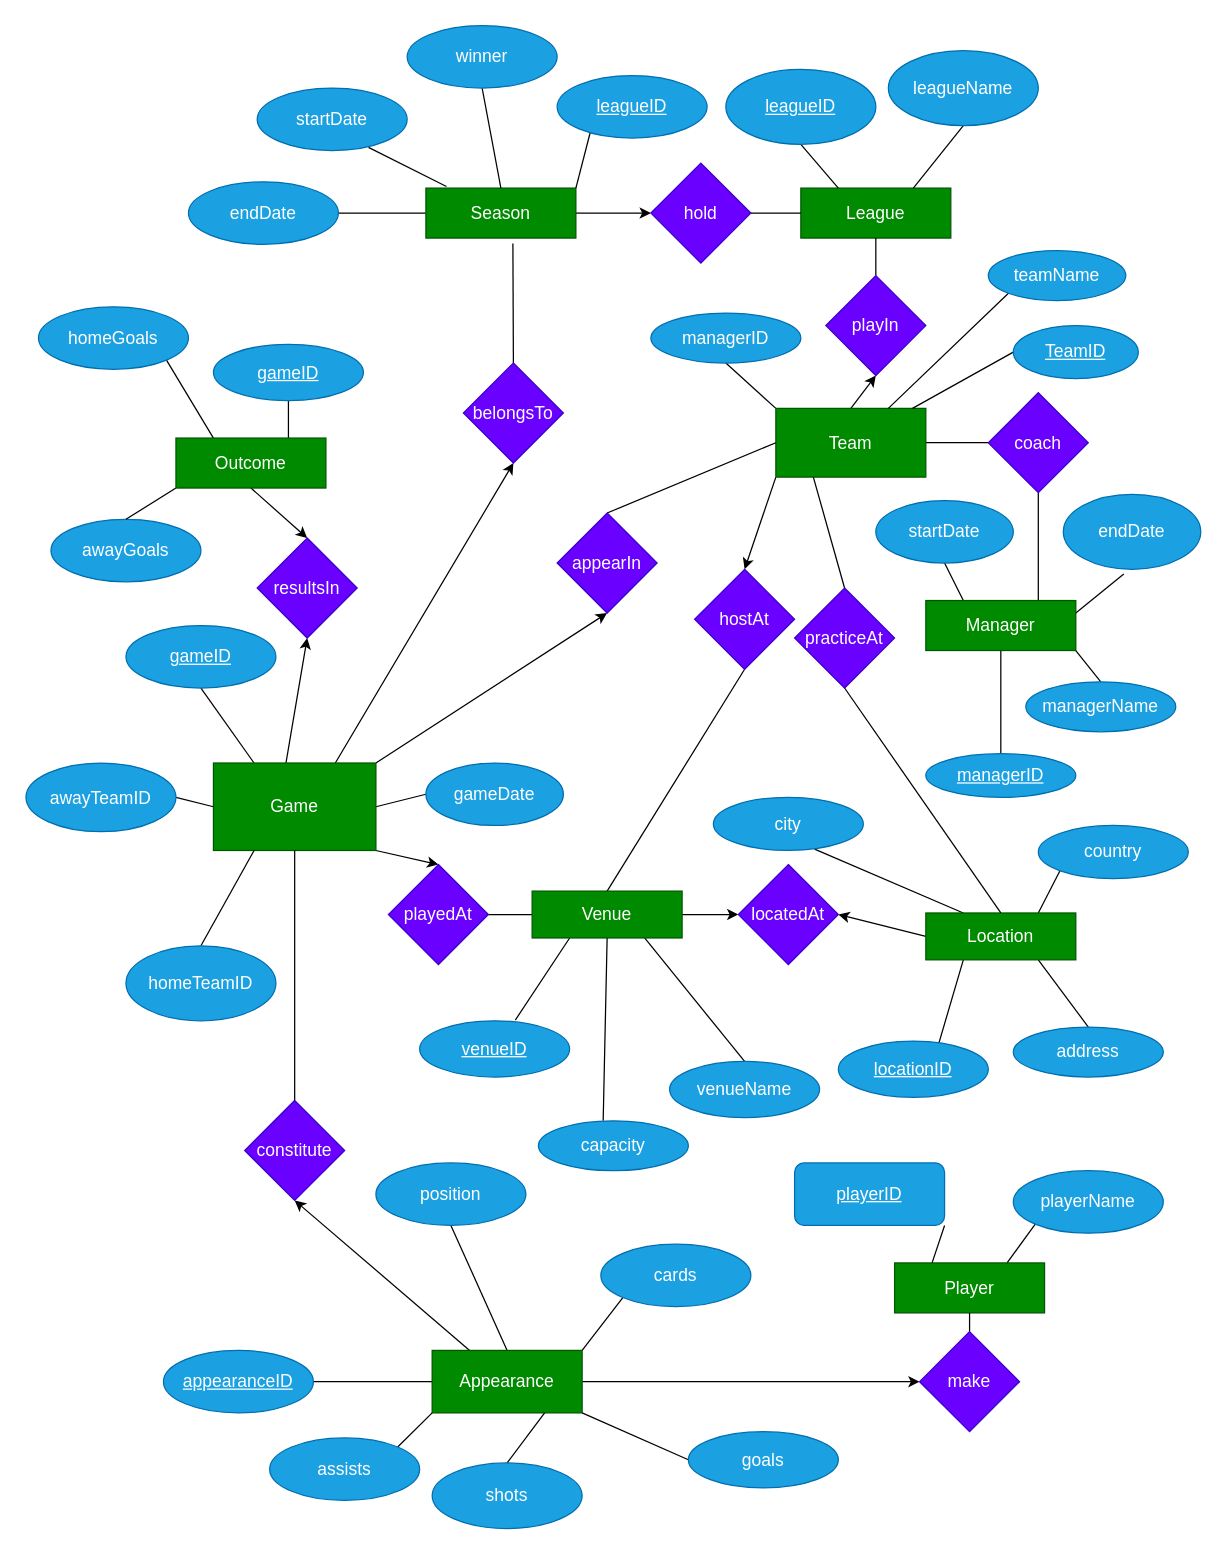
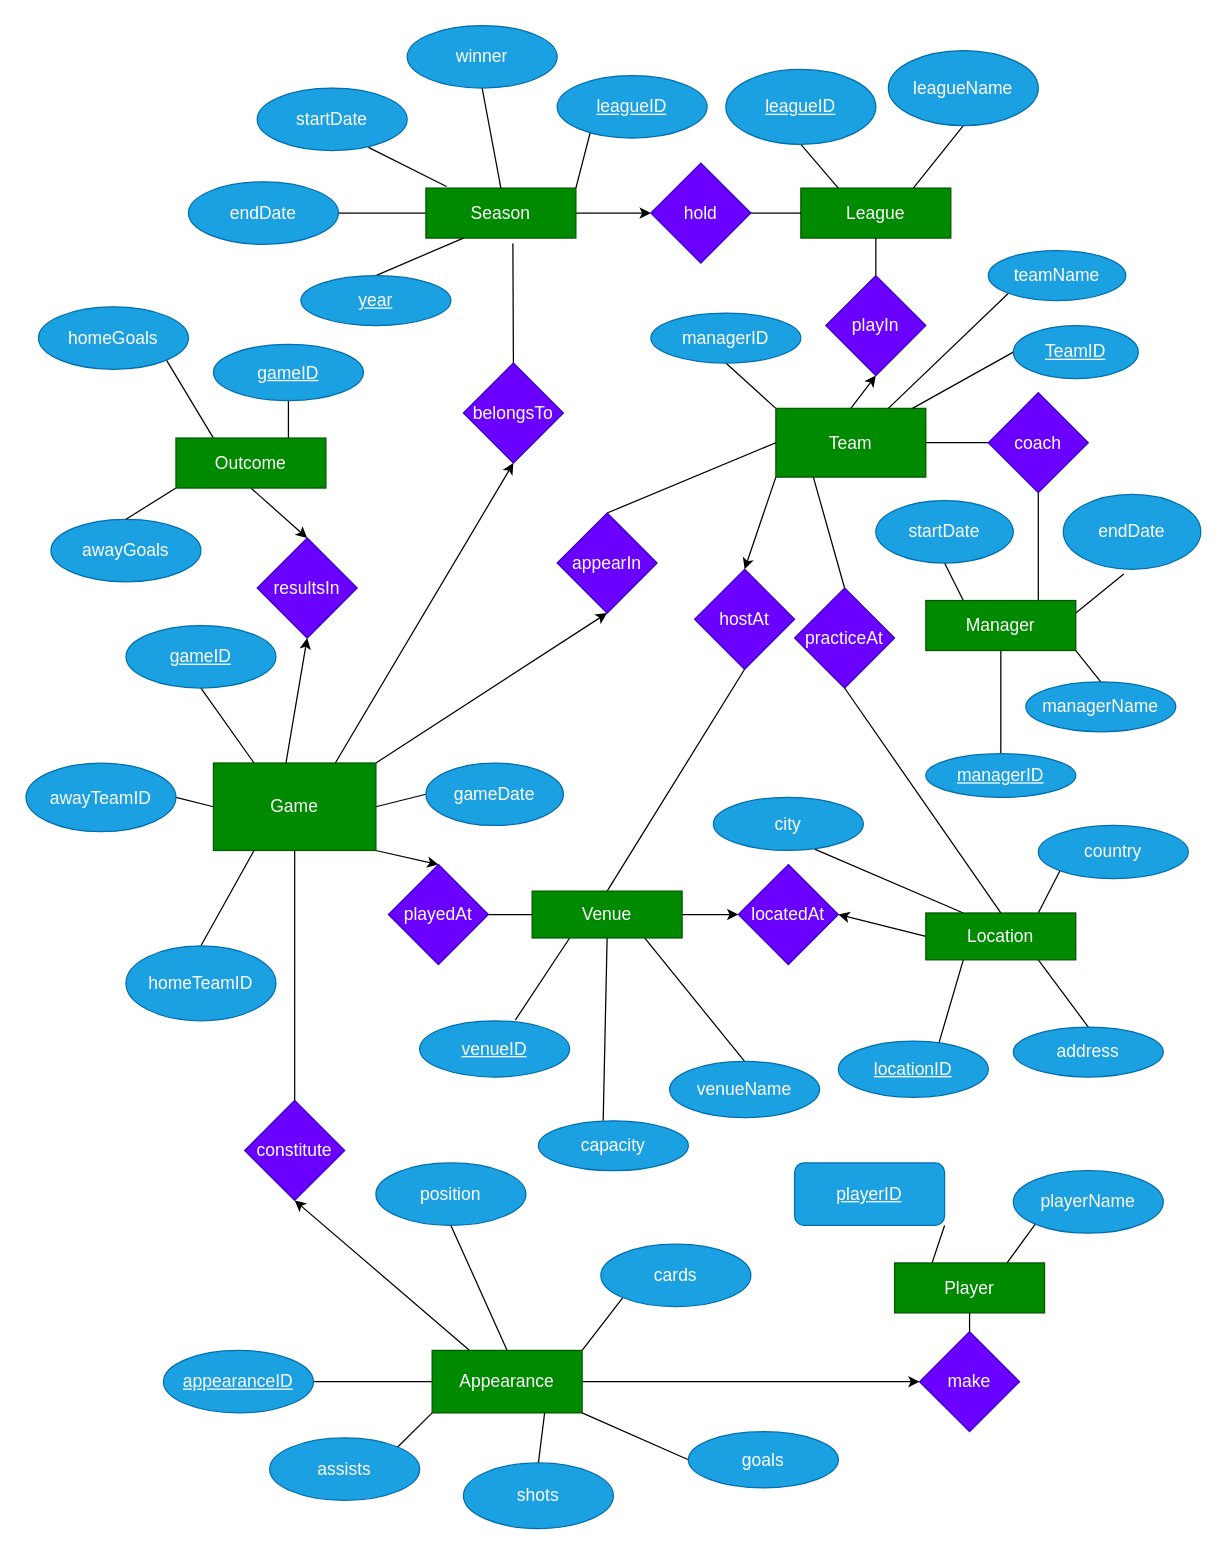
none -> (419, 257)
none -> (376, 301)
(507, 1496) -> (538, 1496)
